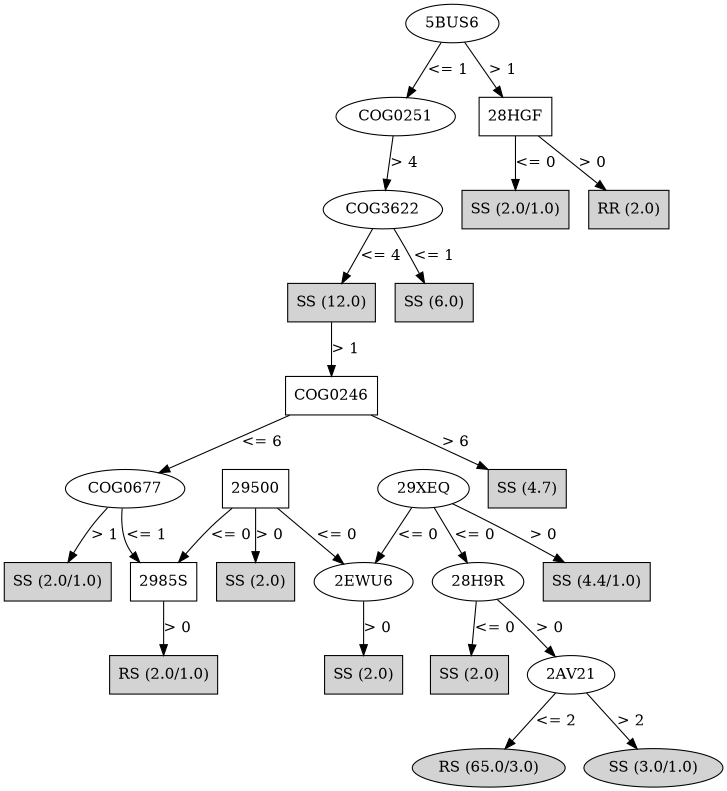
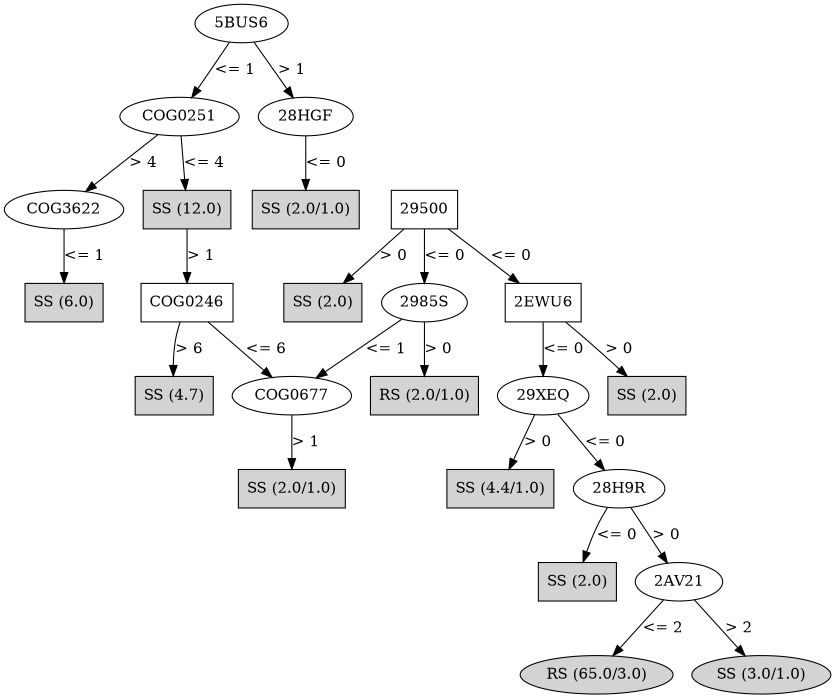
(515, 117) -> (306, 117)
(629, 210) -> none
(360, 251) -> (183, 158)
(397, 531) -> (543, 344)
(123, 532) -> (364, 345)
(164, 582) -> (424, 303)
(364, 582) -> (543, 303)
